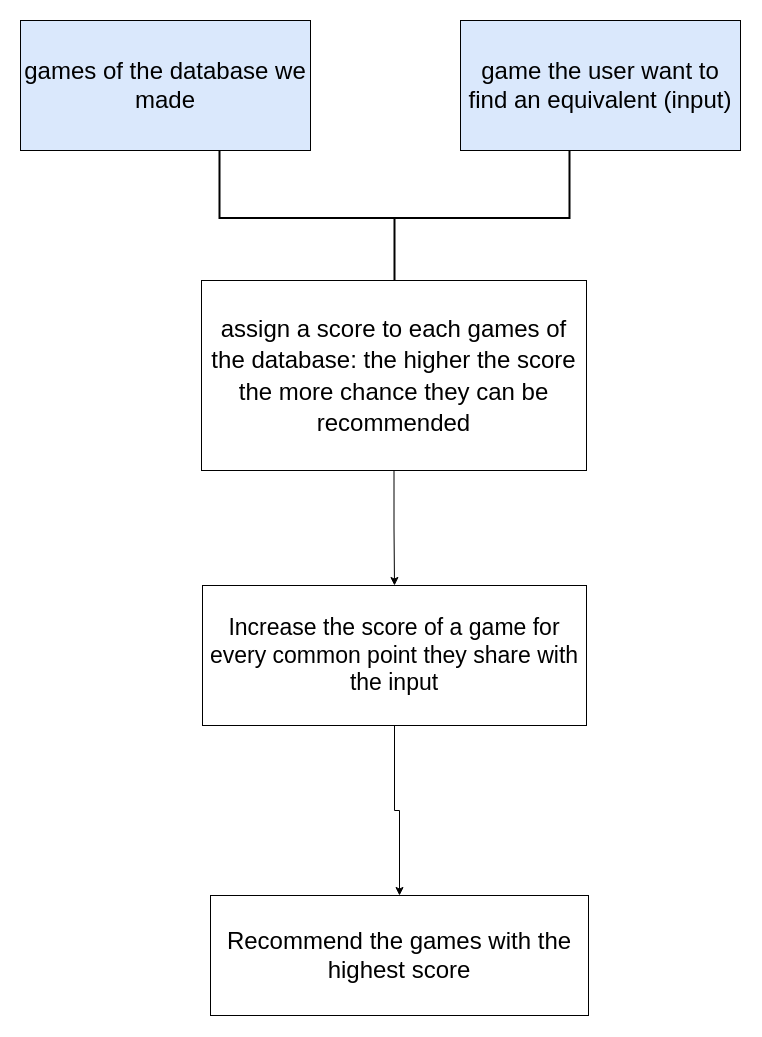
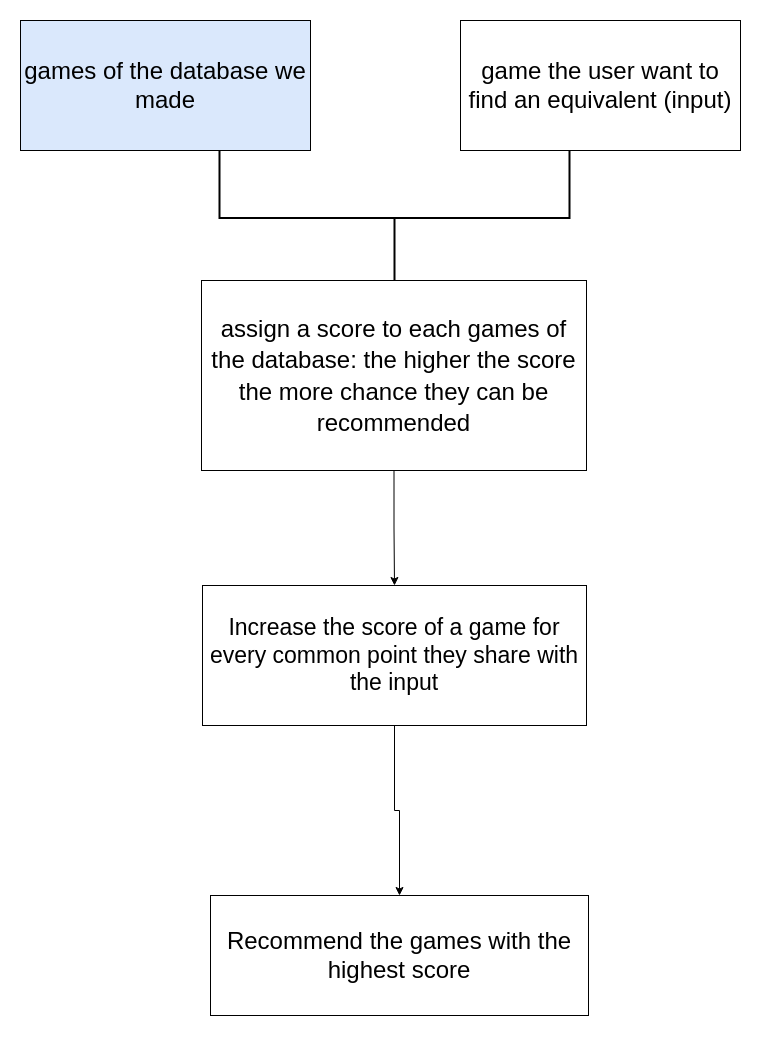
(601, 86) -> (601, 86)
